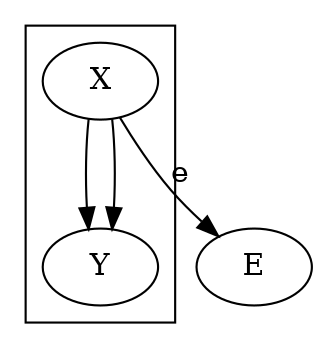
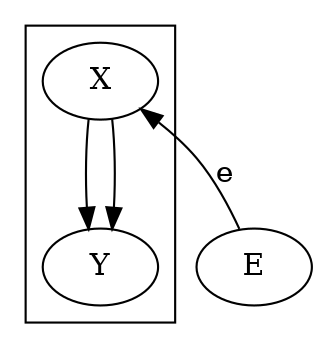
(157, 173) -> (206, 170)
